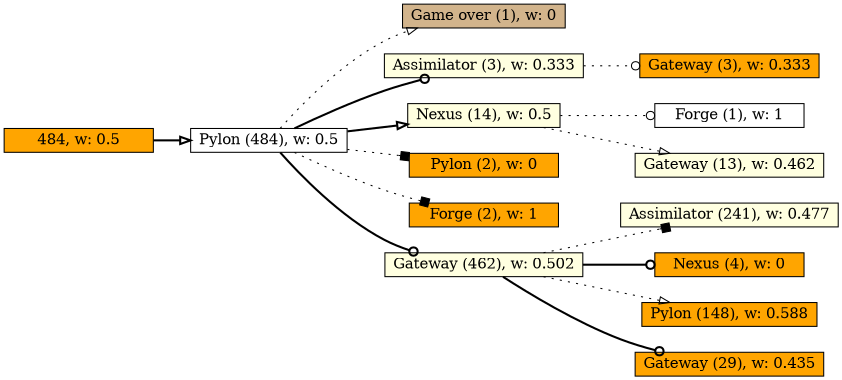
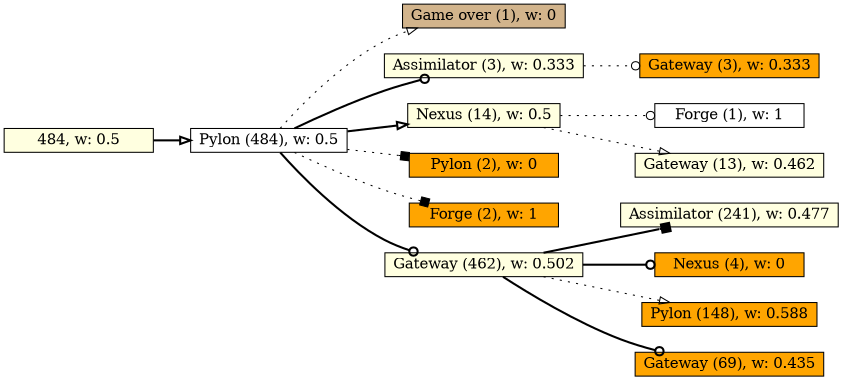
(79, 140) -> (79, 140)
(601, 241) -> (601, 241)
(729, 364) -> (729, 364)
